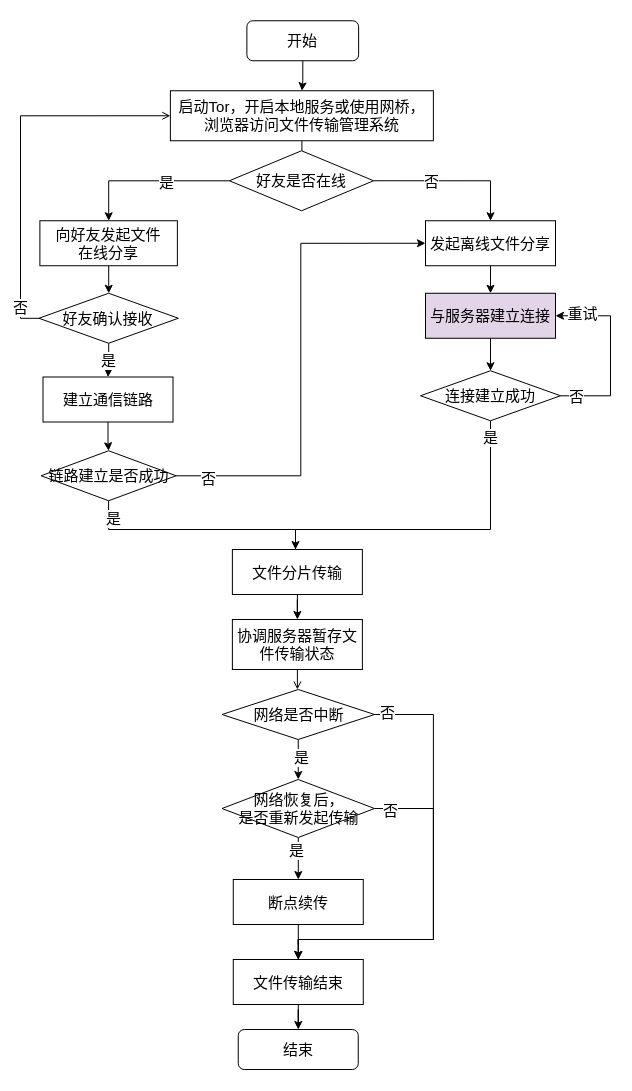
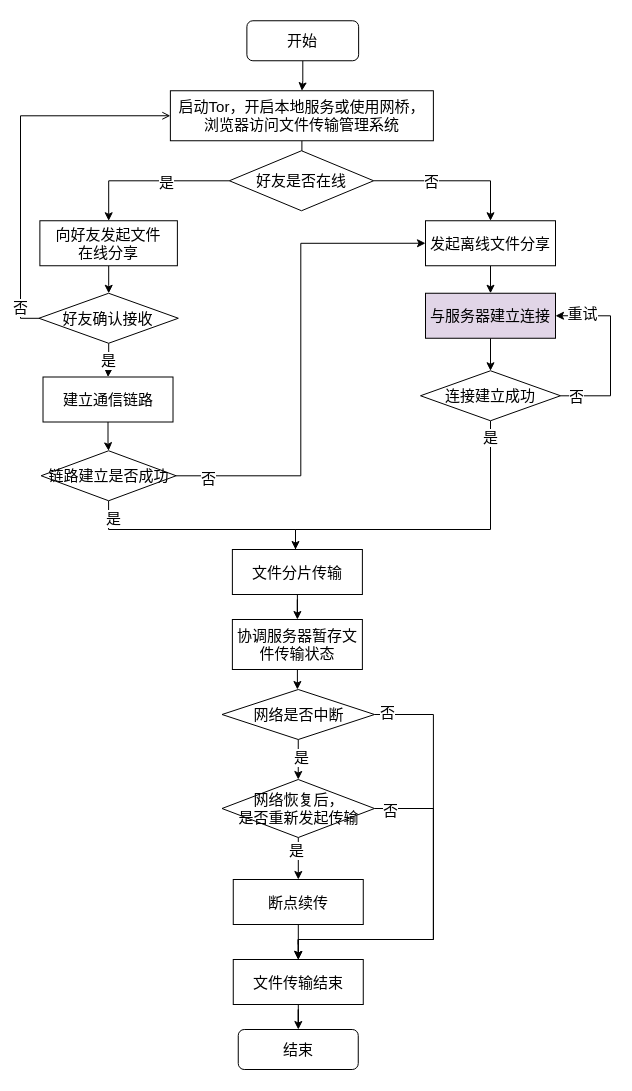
(297, 683) -> (297, 681)
